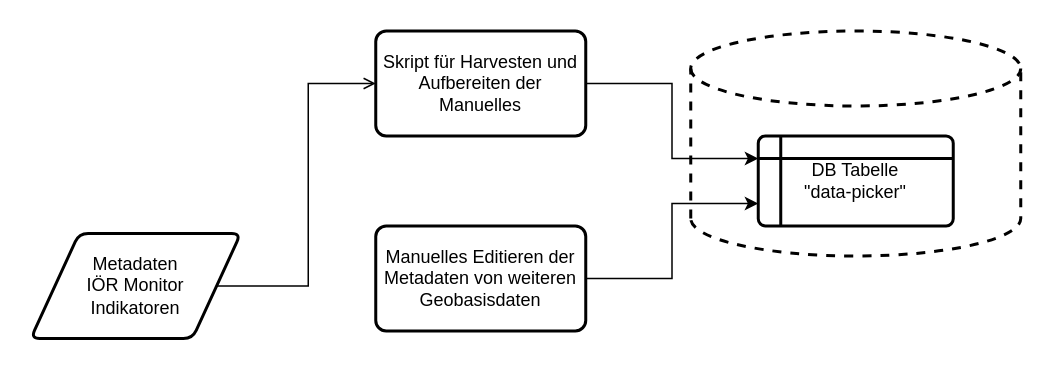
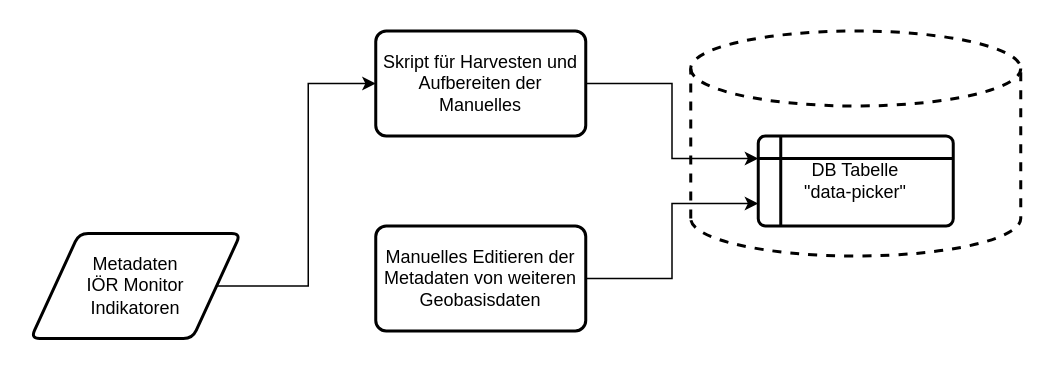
(366, 83) -> (364, 83)
